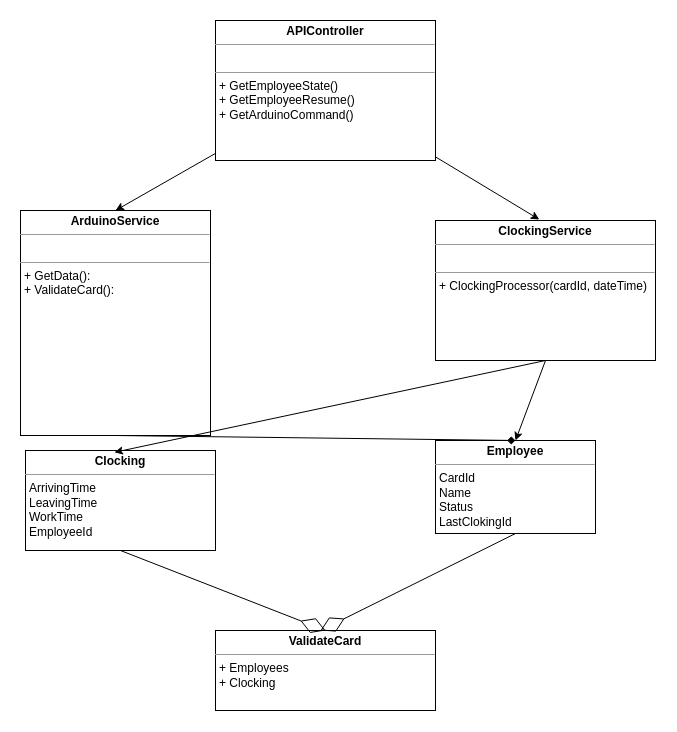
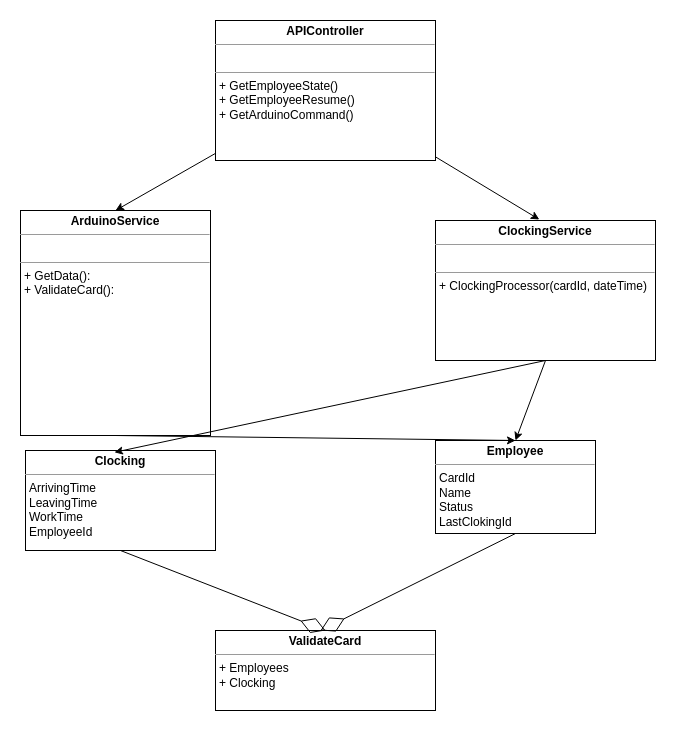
(507, 440) -> (507, 440)
